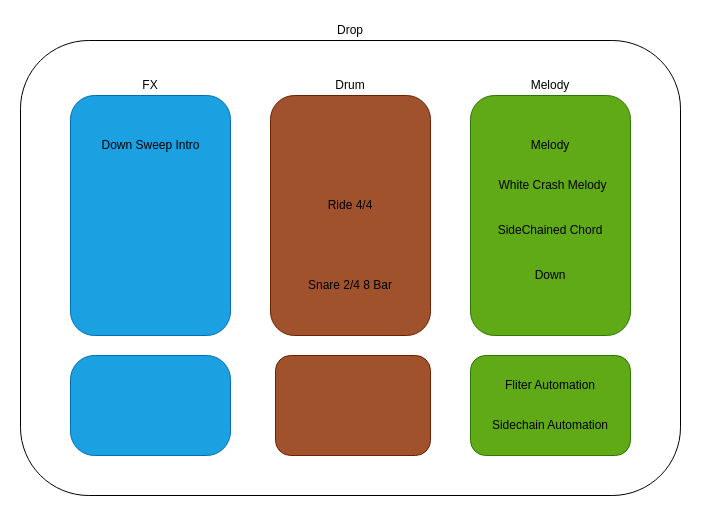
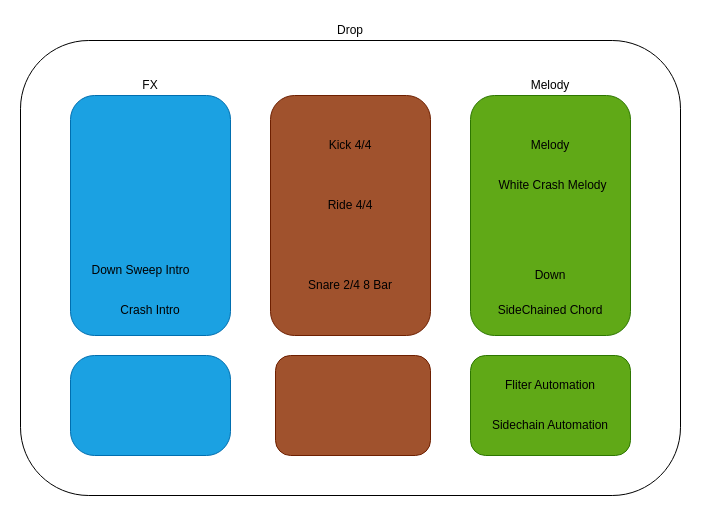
(351, 86) -> none
(151, 146) -> (141, 271)
none -> (351, 146)
(551, 231) -> (551, 311)
none -> (151, 311)
